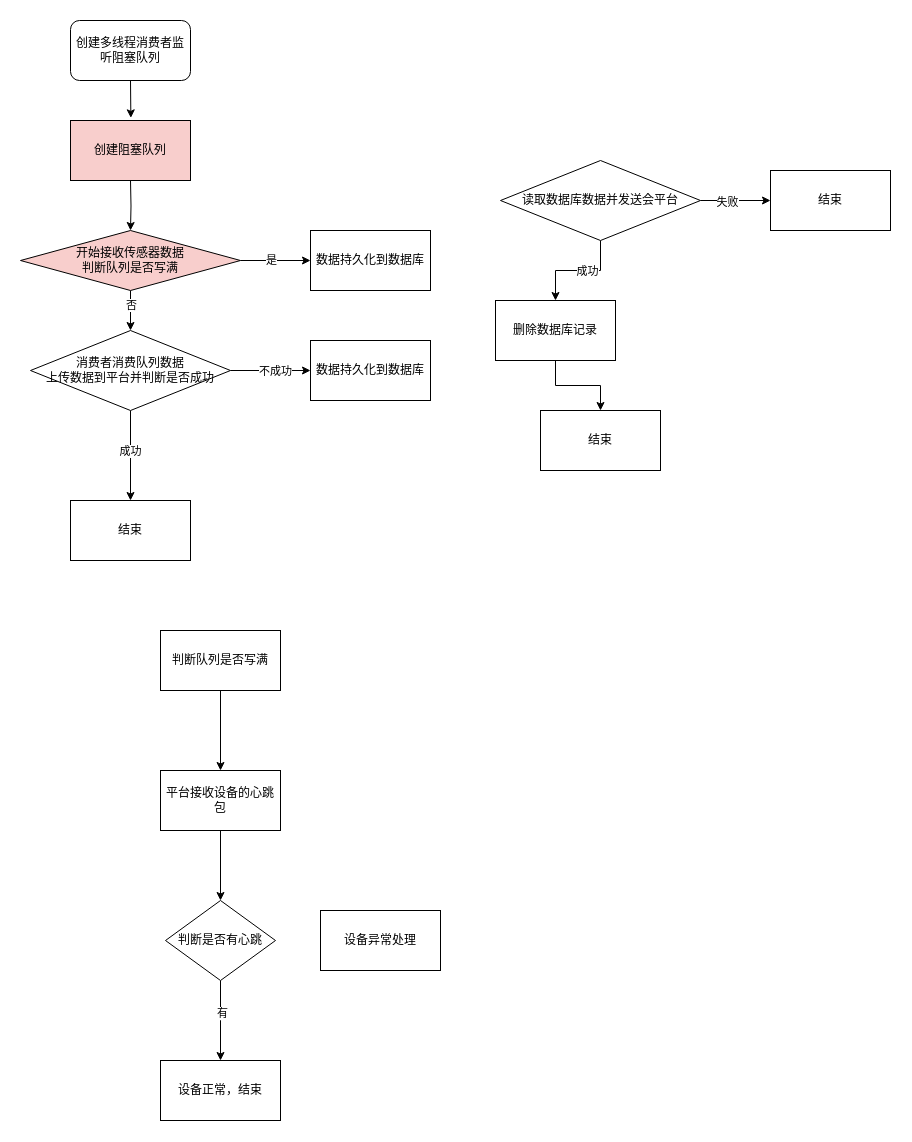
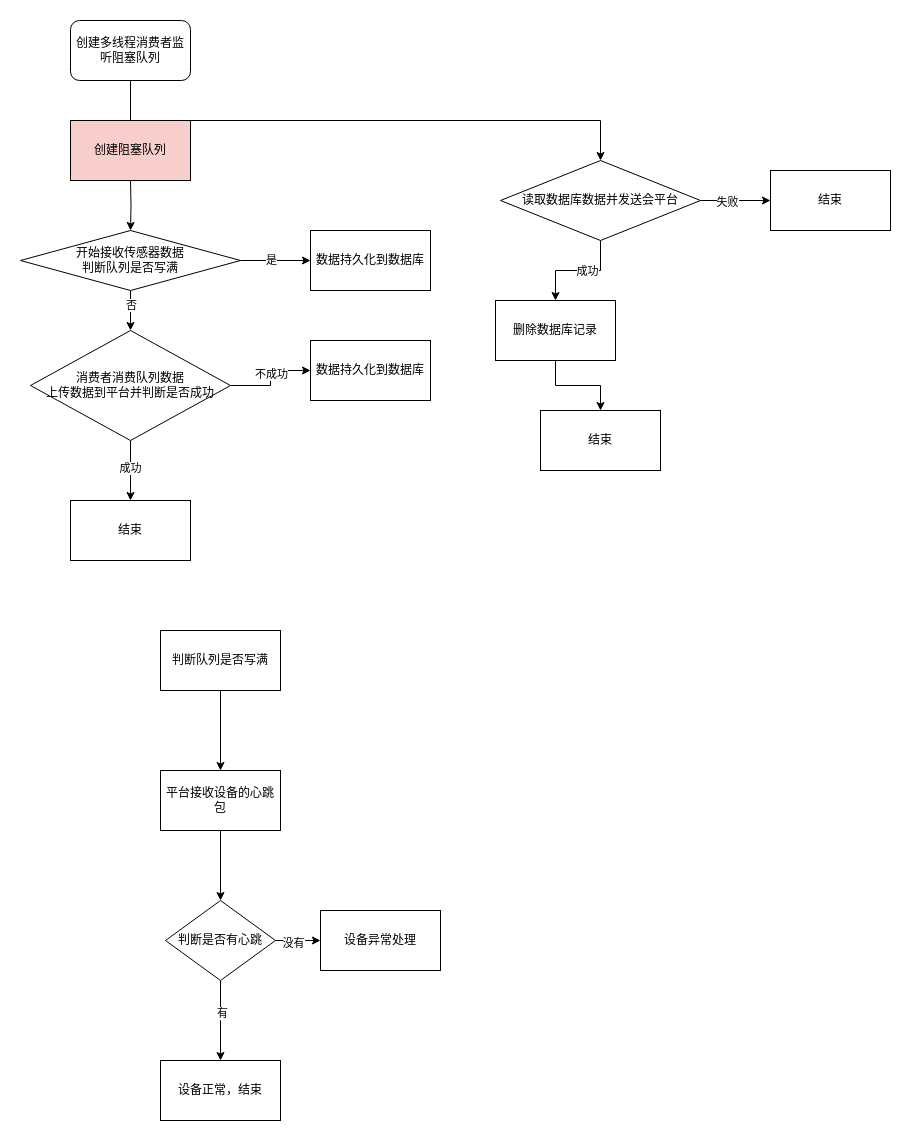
(131, 109) -> (412, 121)
(131, 261) -> (131, 261)
(131, 371) -> (131, 386)
none -> (295, 941)
